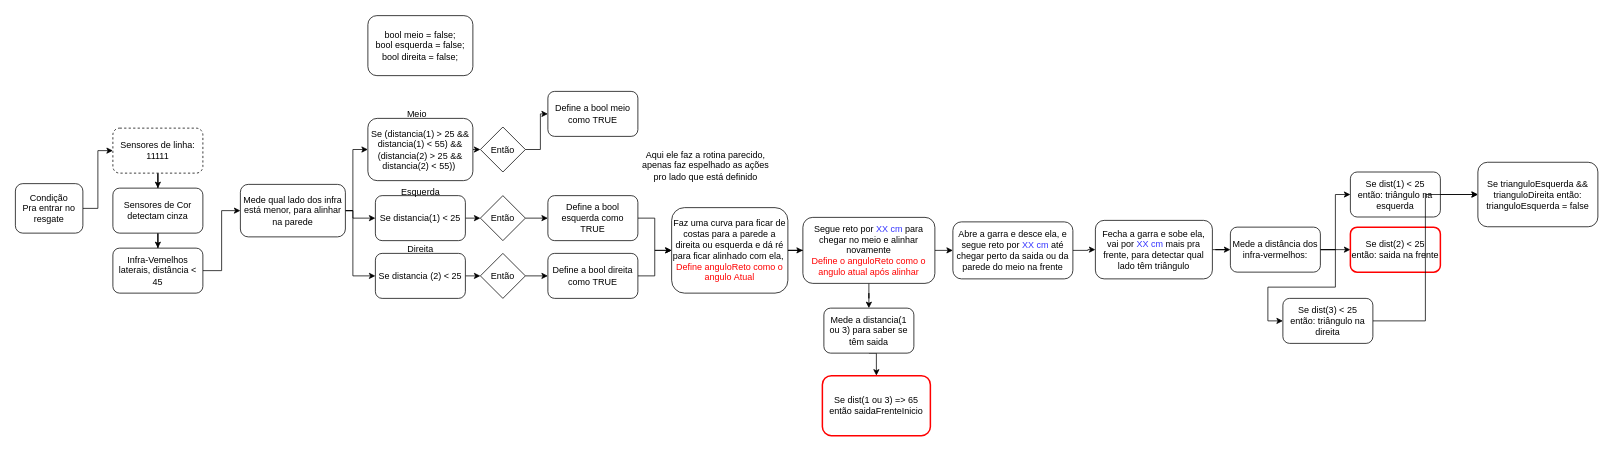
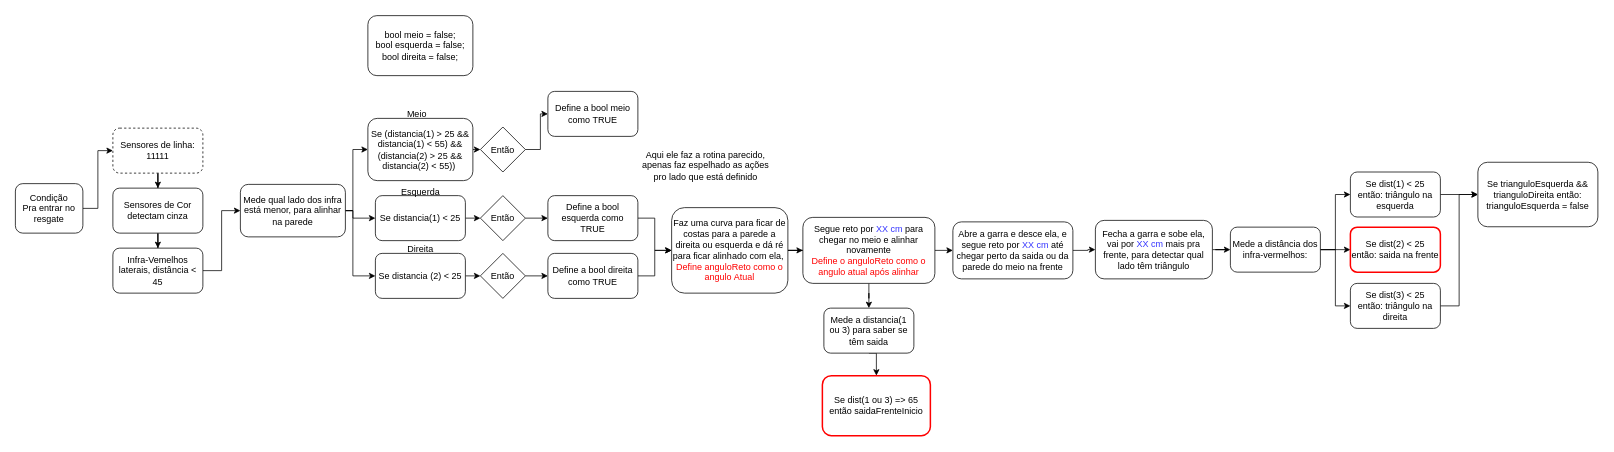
(1328, 321) -> (1395, 306)
